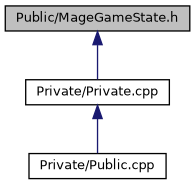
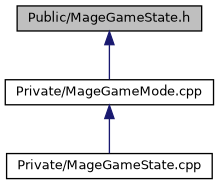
(98, 92) -> (109, 92)
(98, 166) -> (109, 166)
